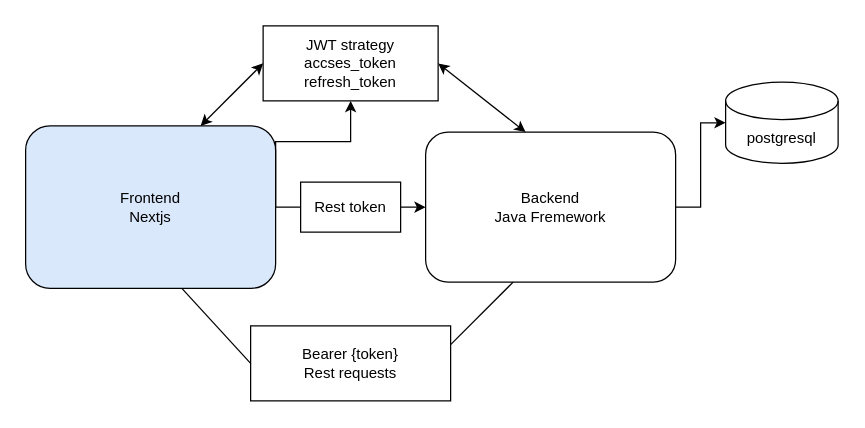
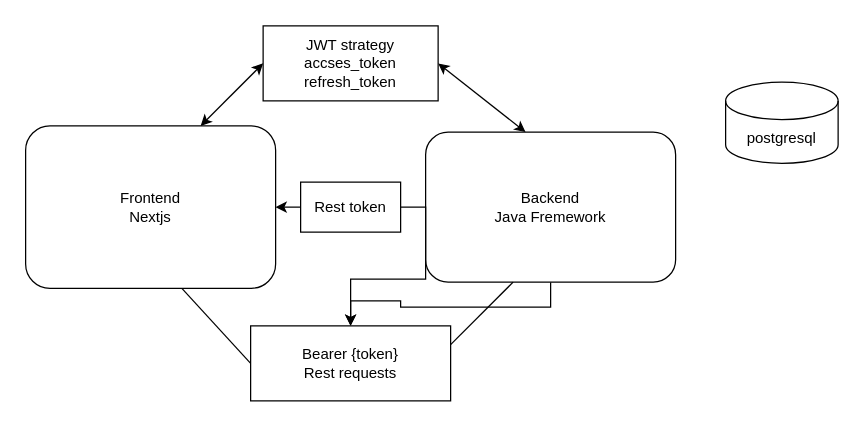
(327, 141) -> (285, 207)
(701, 169) -> (462, 307)
(151, 207) -> (151, 207)
(416, 207) -> (388, 279)
